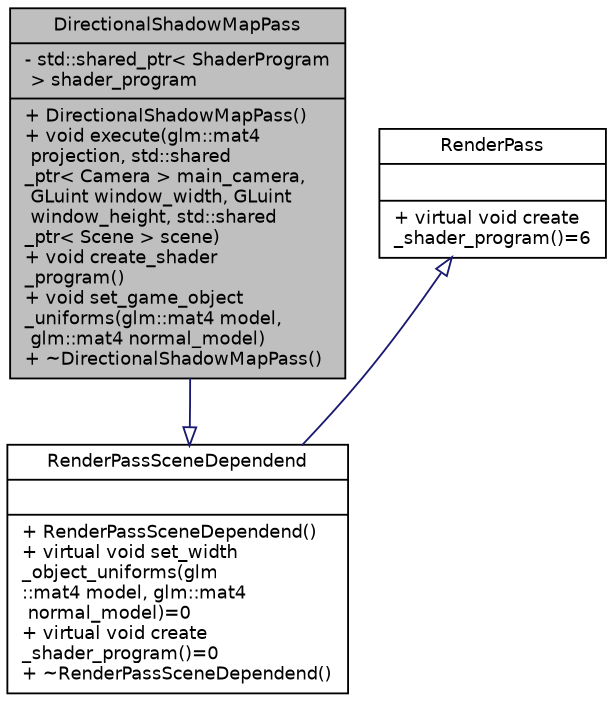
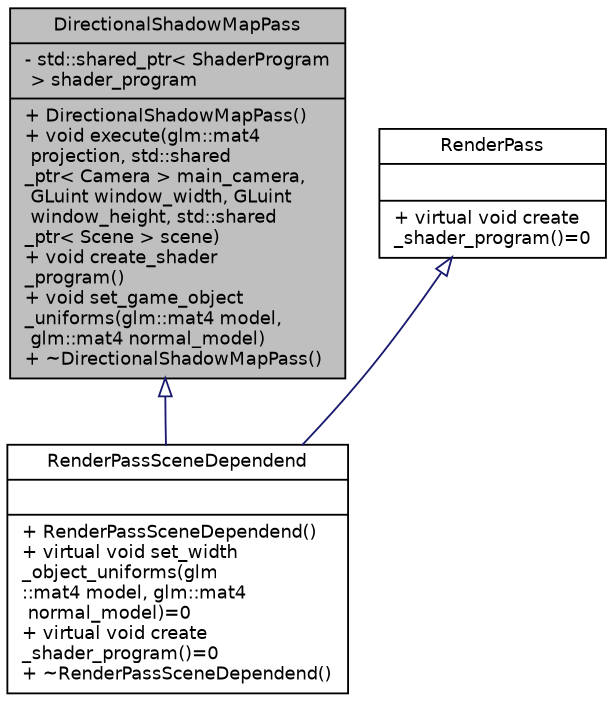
(493, 238) -> (493, 238)
(190, 403) -> (166, 421)
